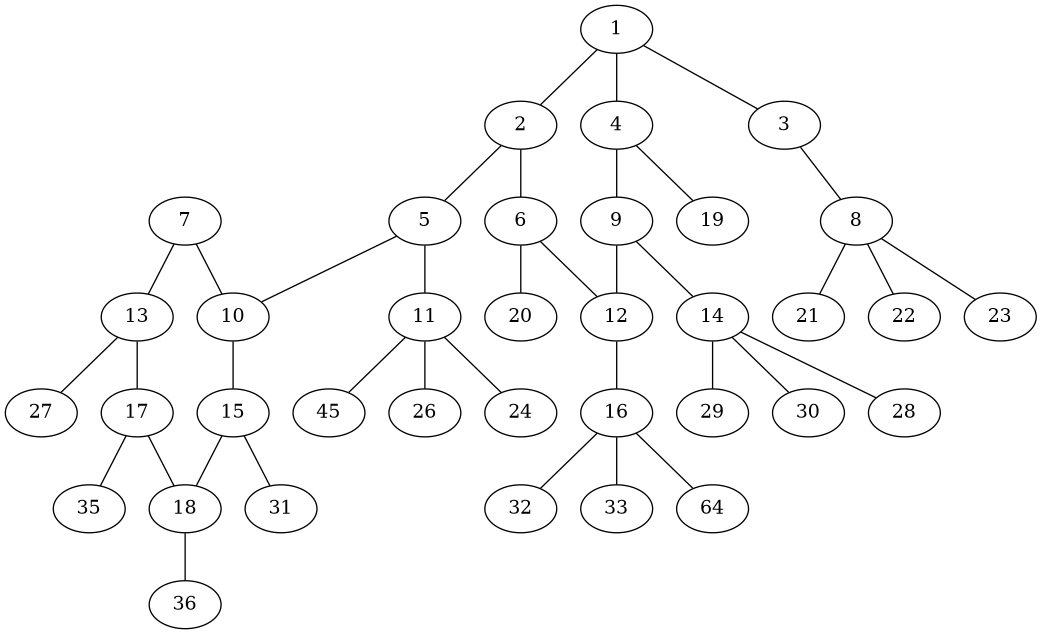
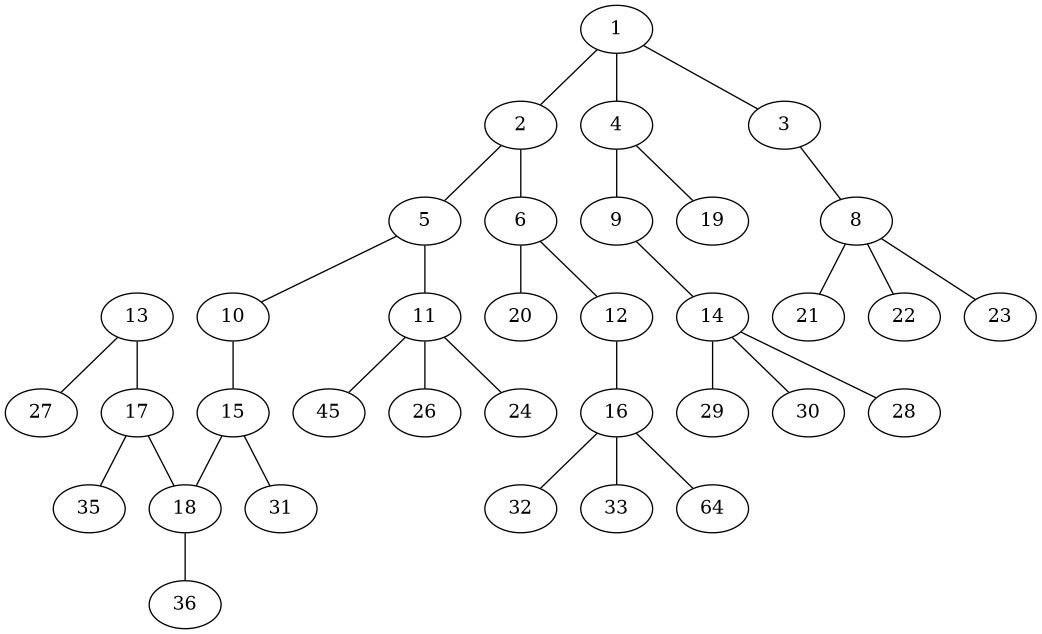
(185, 221) -> none
(617, 269) -> none
